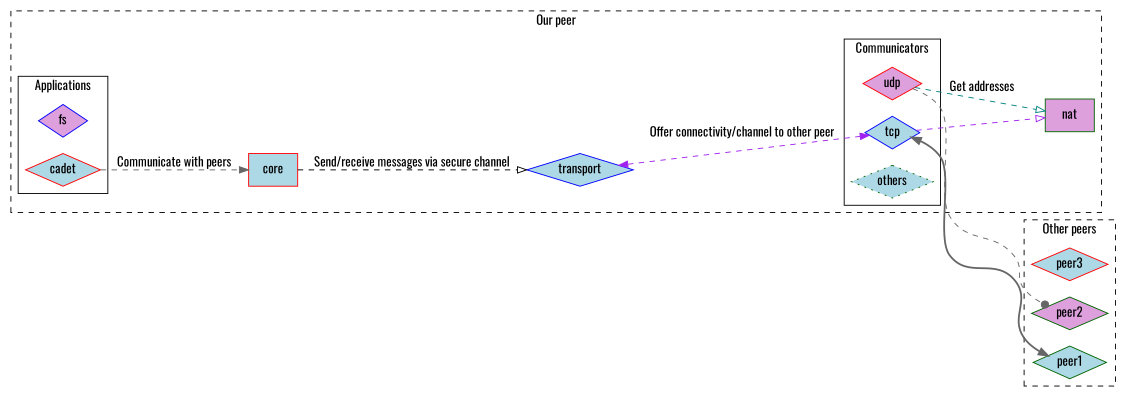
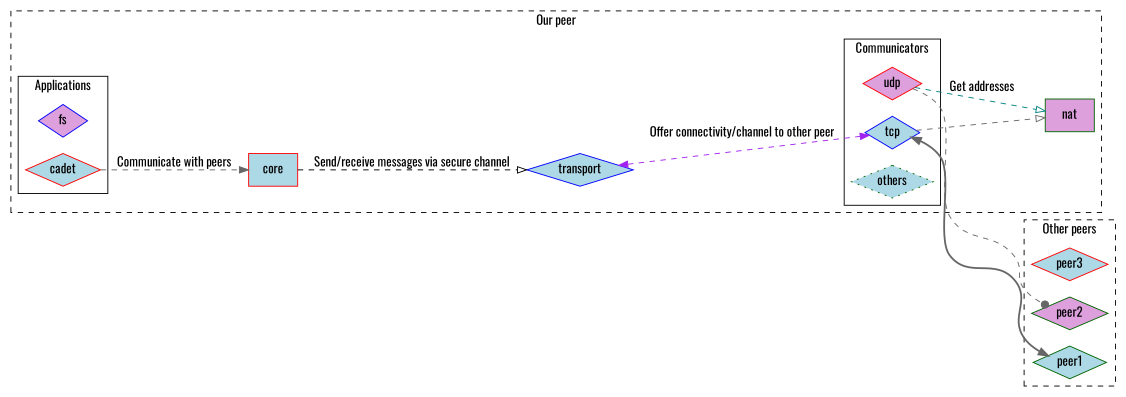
(976, 124) -> (976, 124)
